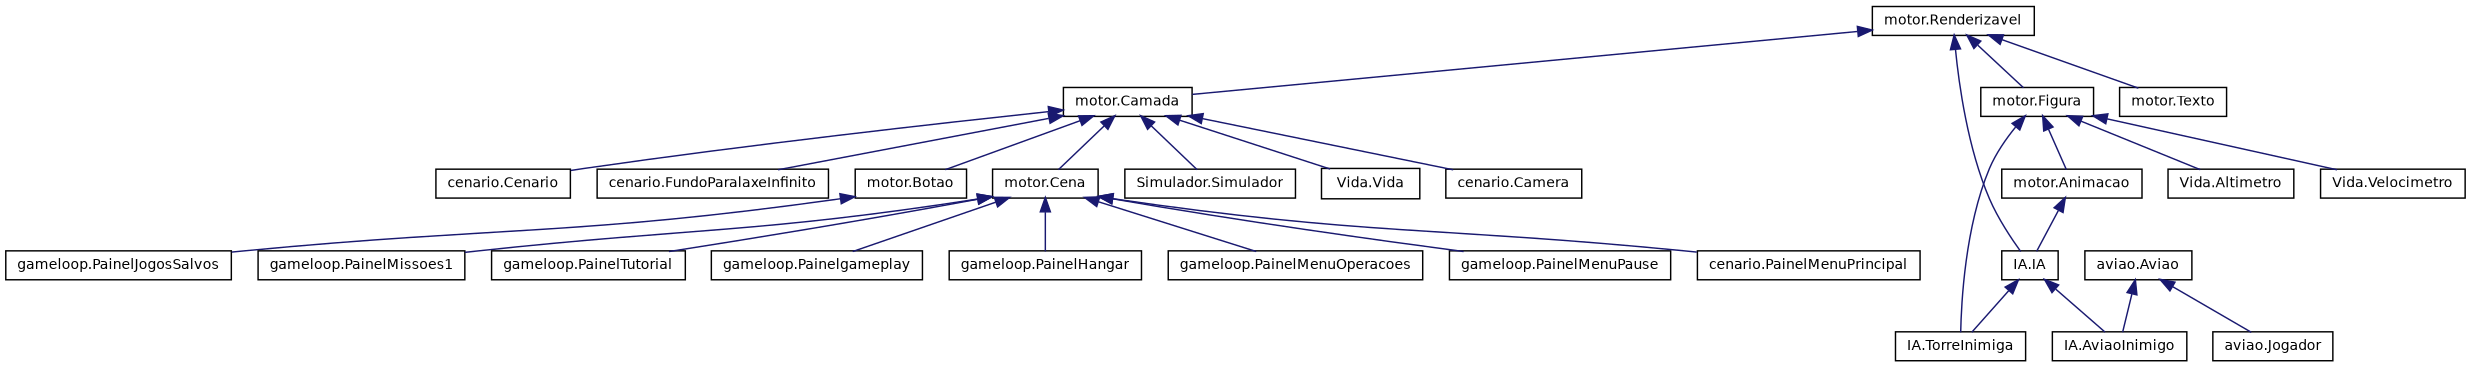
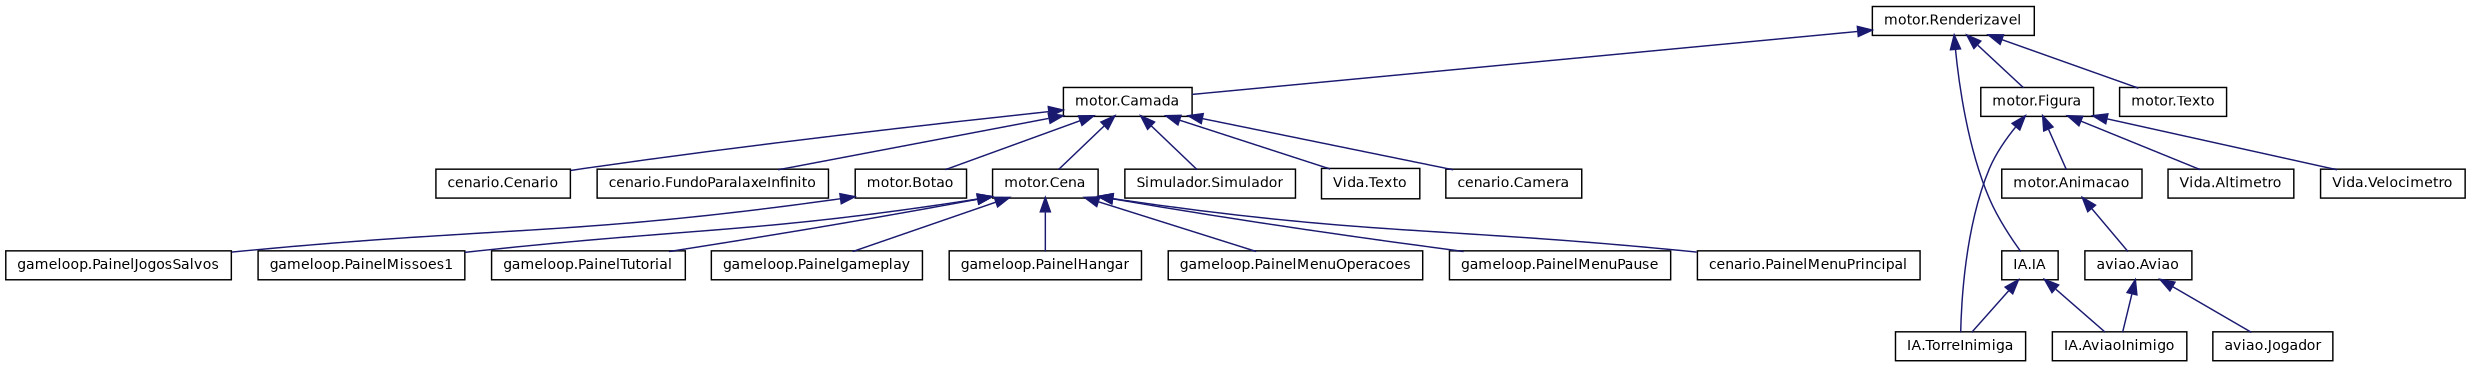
(1371, 184) -> (1371, 184)
(2047, 231) -> (2110, 230)
